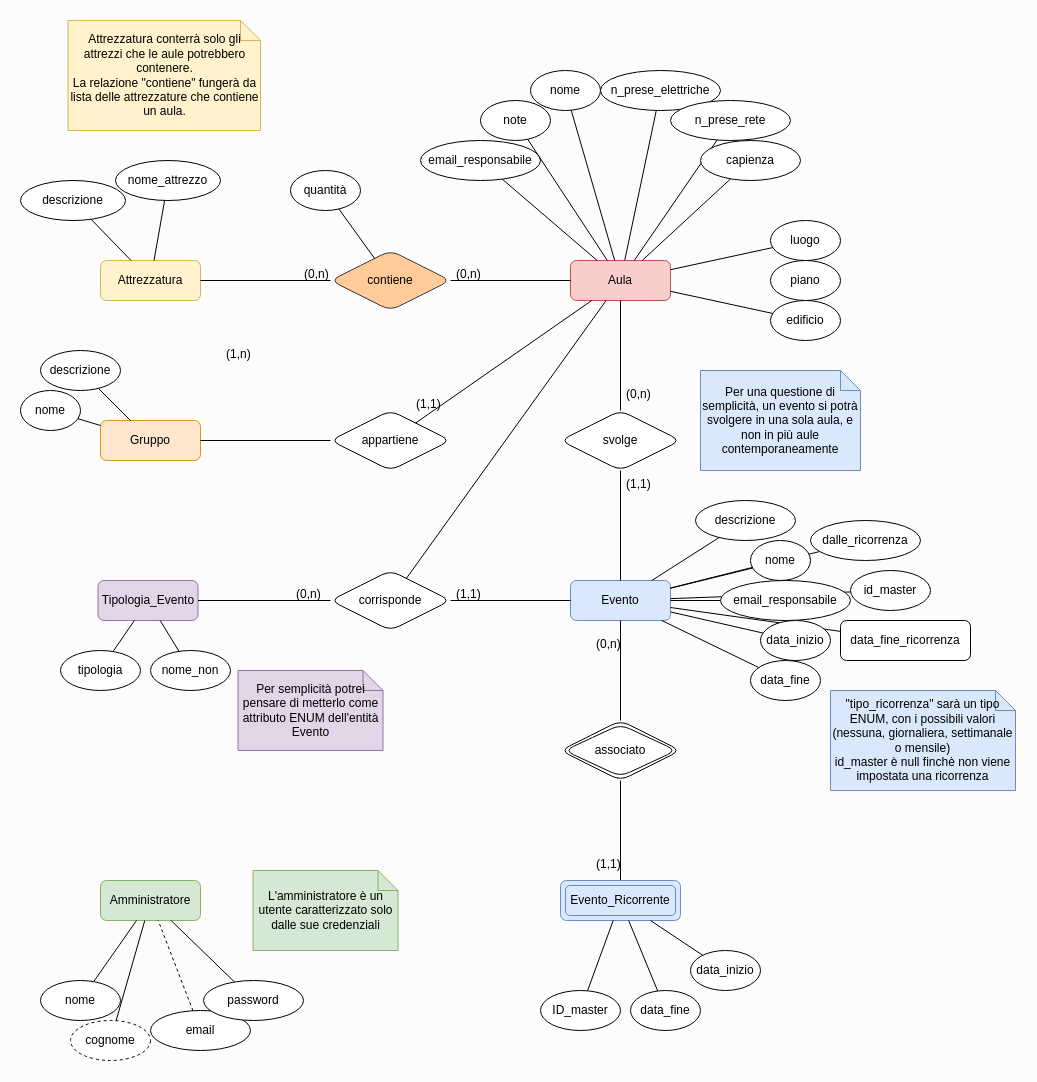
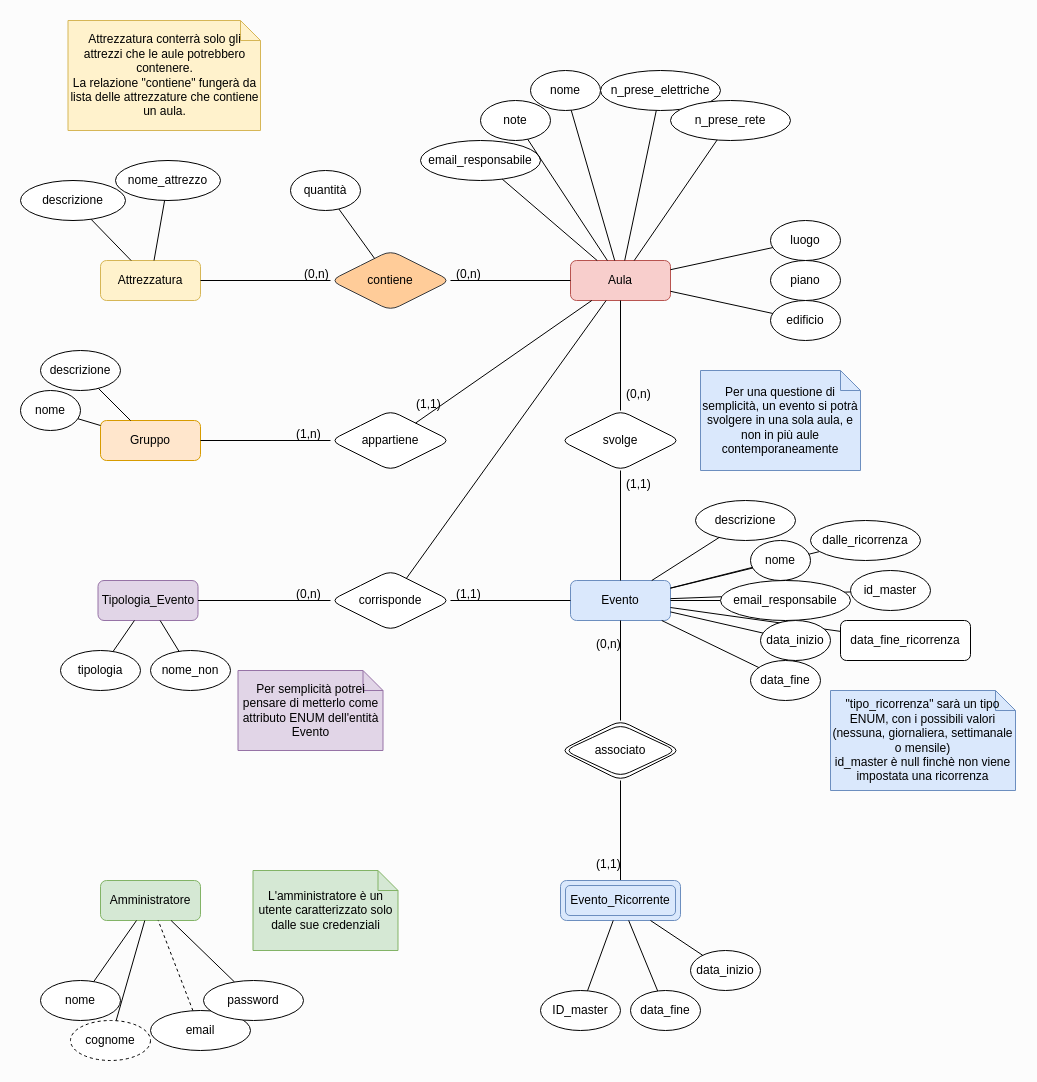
(751, 161) -> none
(686, 220) -> none
(241, 351) -> (311, 431)
